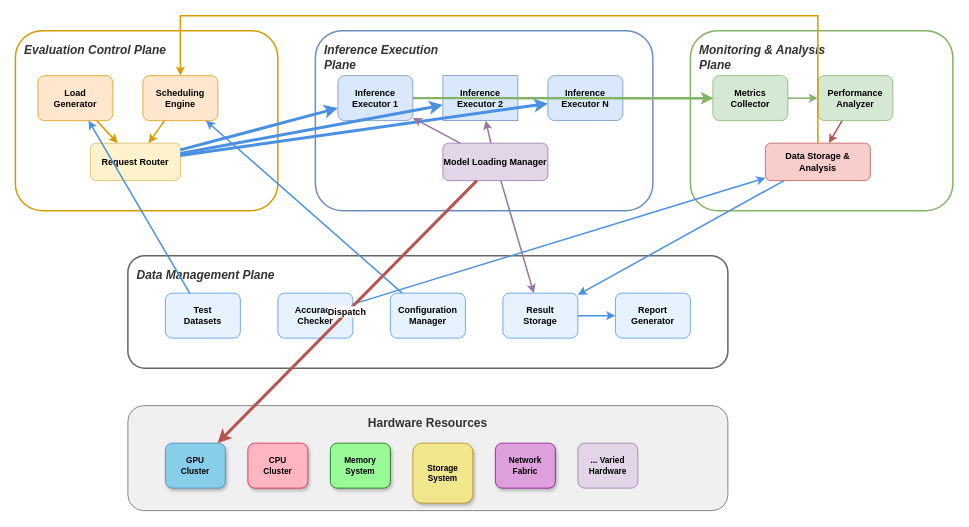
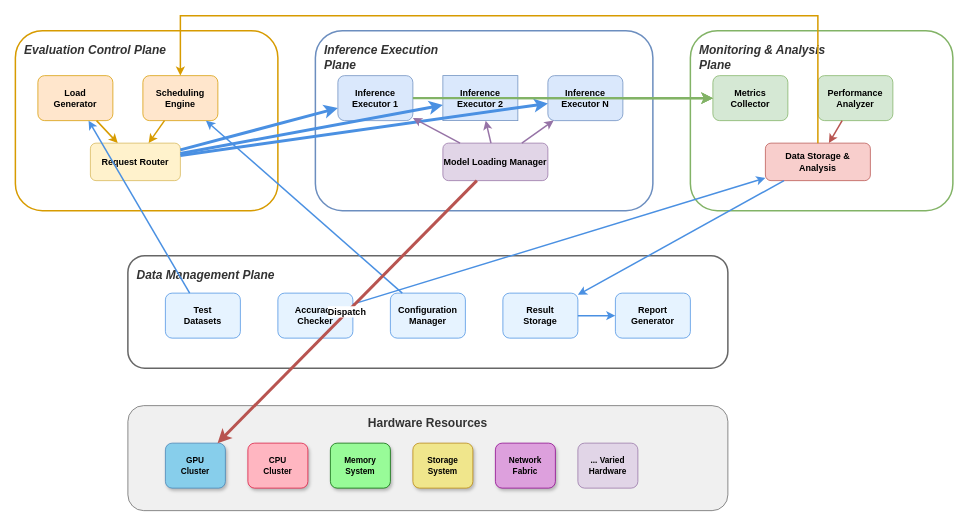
(799, 98) -> none
(516, 233) -> (535, 133)
(443, 473) -> (443, 465)
